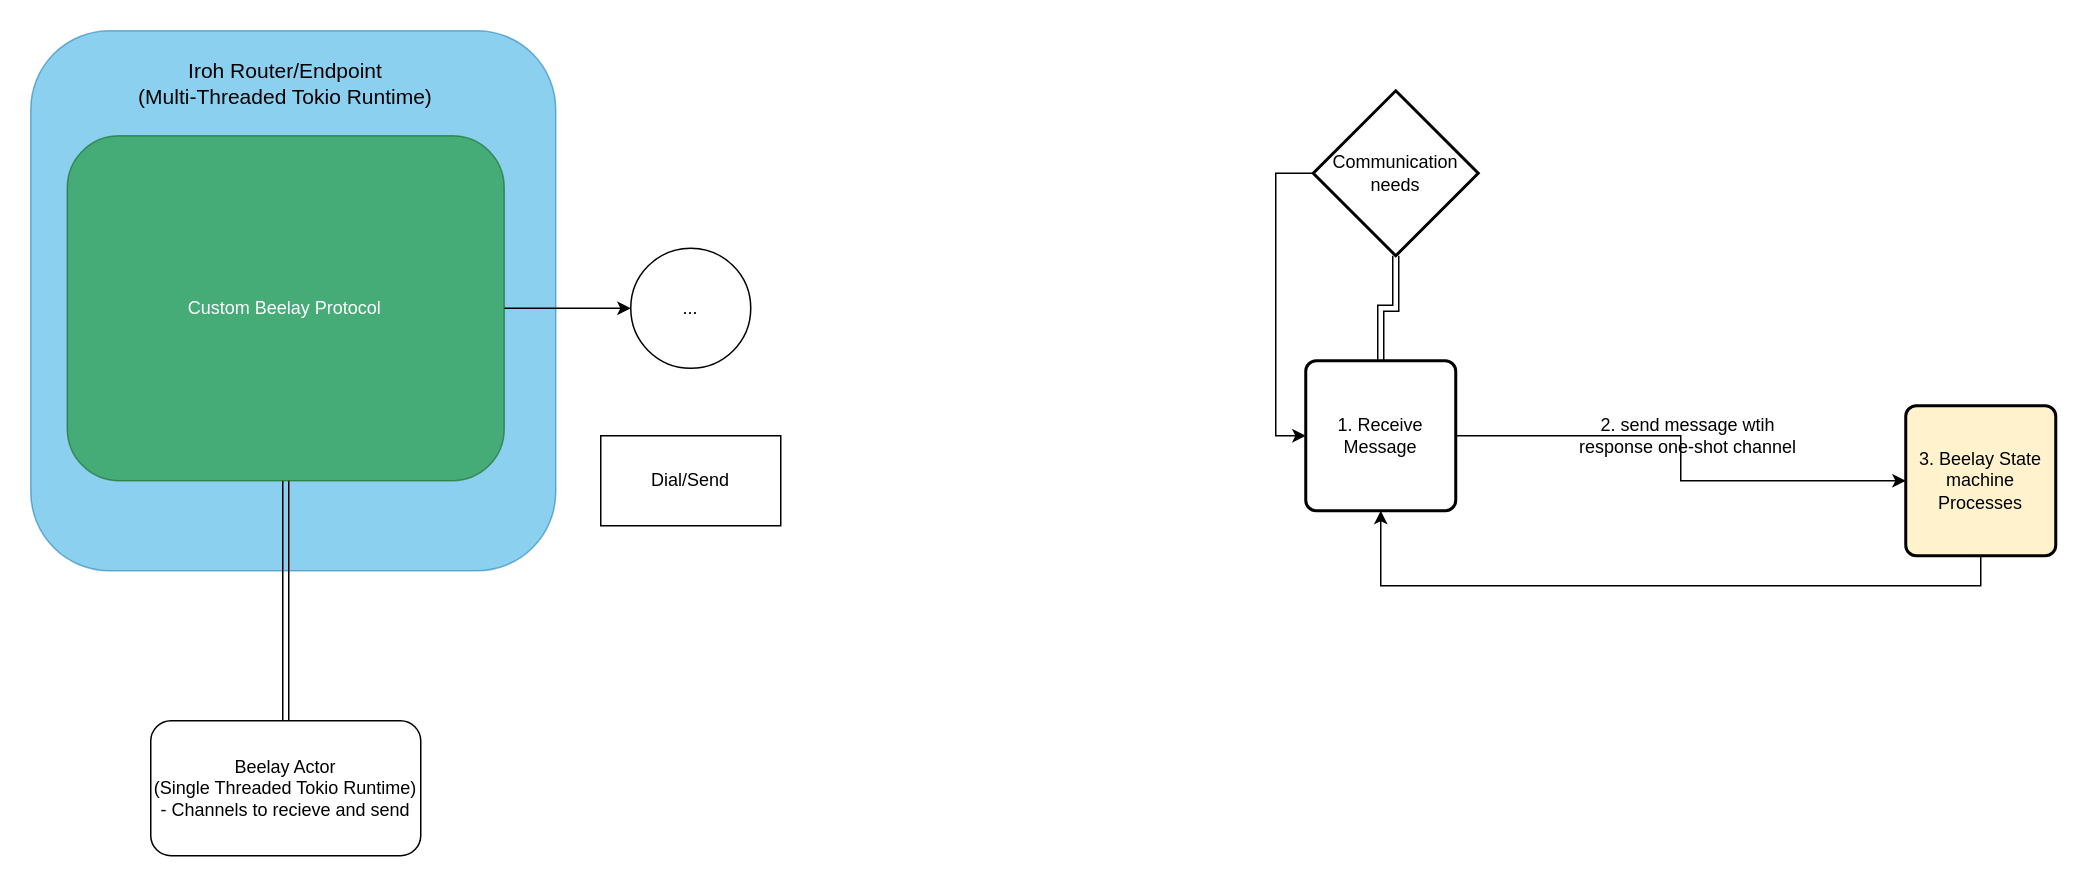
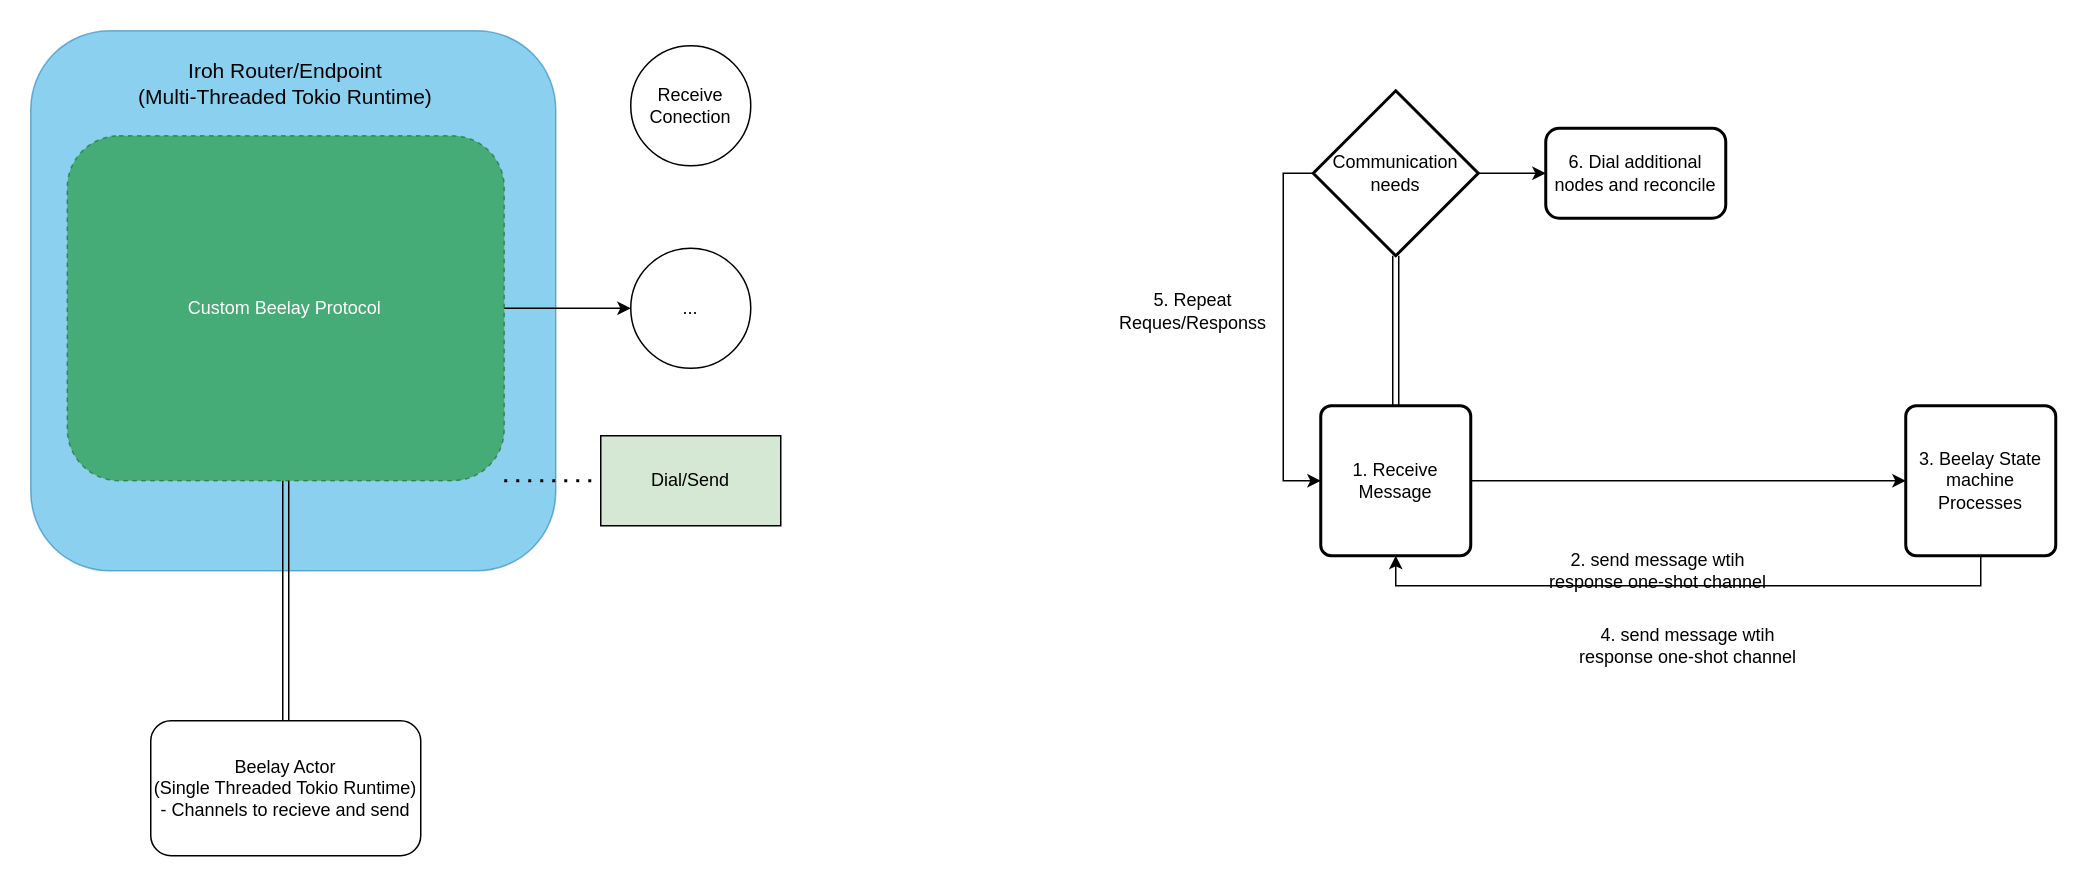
none -> (691, 106)
none -> (1507, 173)
none -> (1636, 173)
(286, 308) -> (286, 308)
none -> (1193, 312)
(1381, 436) -> (1396, 481)
(1688, 436) -> (1658, 571)
none -> (544, 481)
(691, 481) -> (691, 481)
(1981, 481) -> (1981, 481)
none -> (1688, 646)
